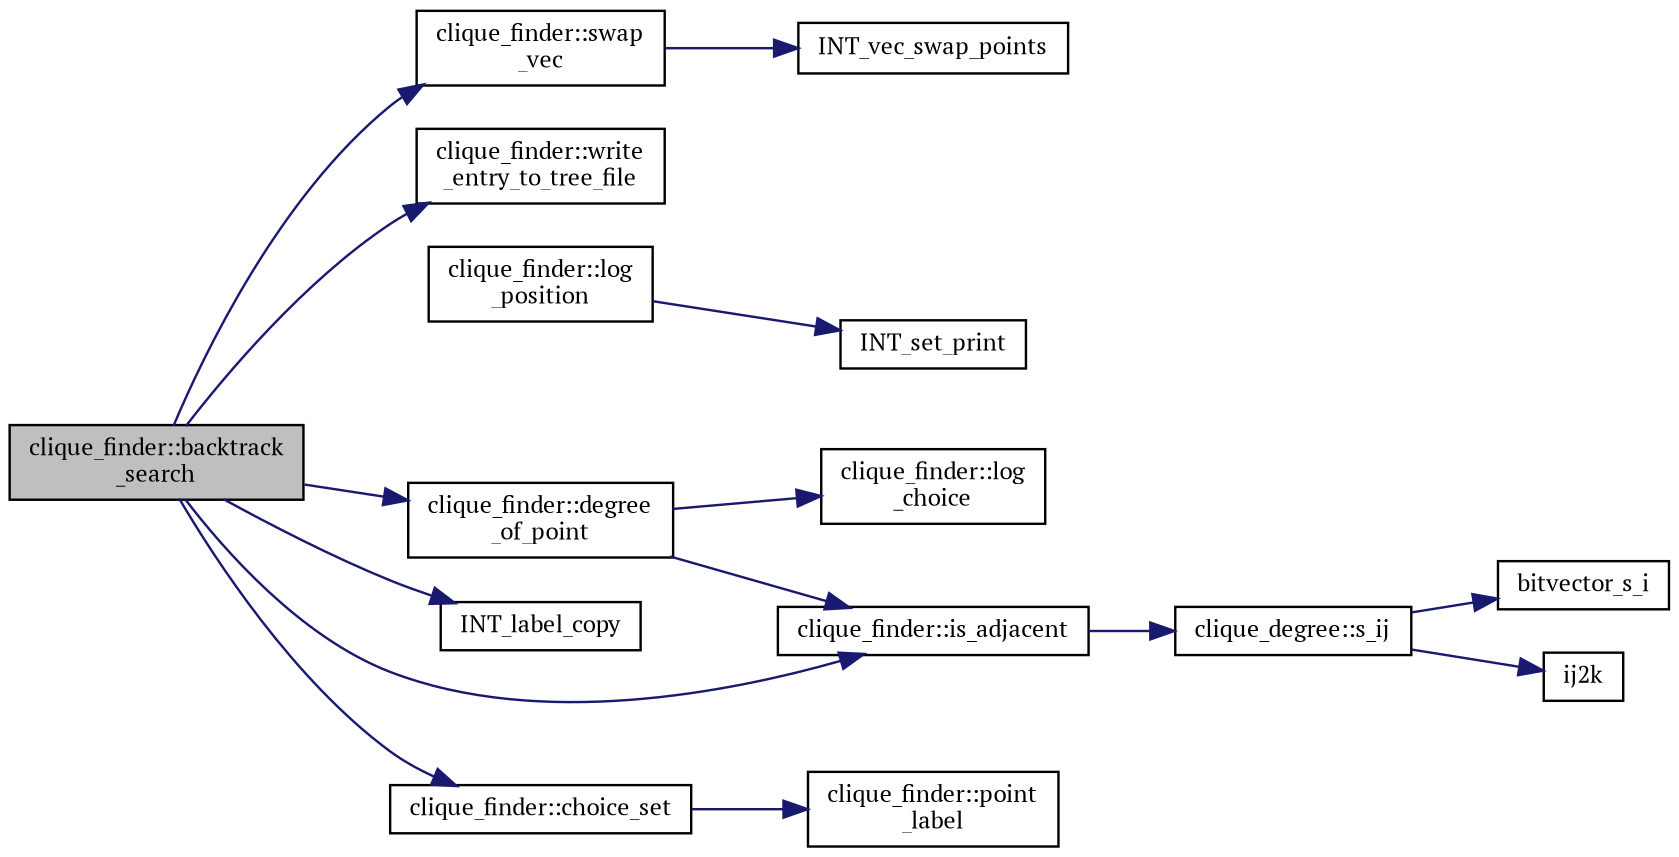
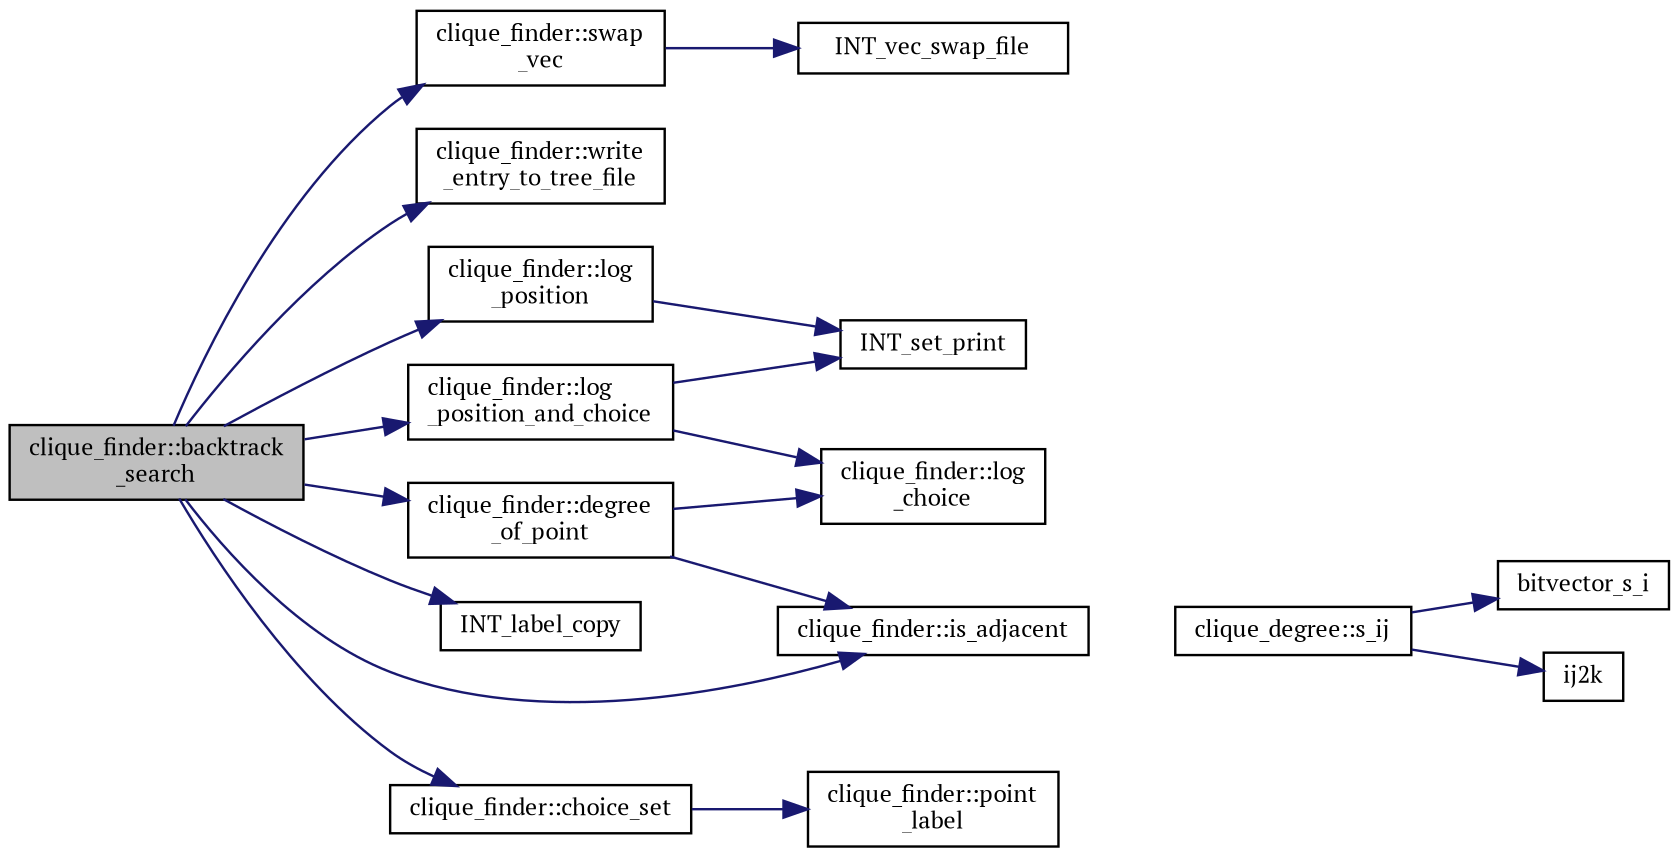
(933, 48) -> (933, 48)
none -> (320, 376)
none -> (541, 402)
(1120, 631) -> none
